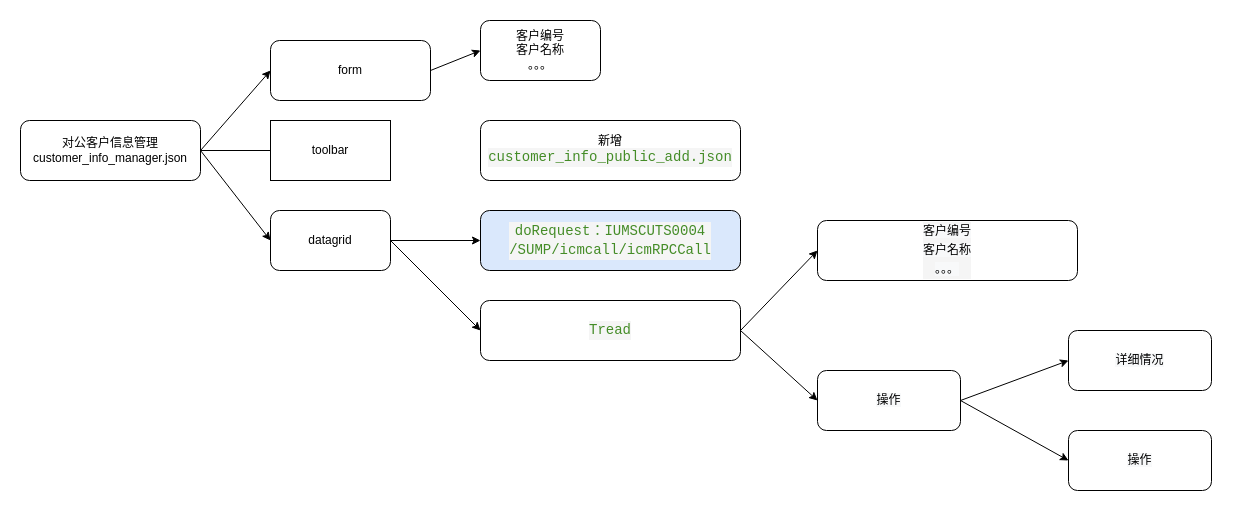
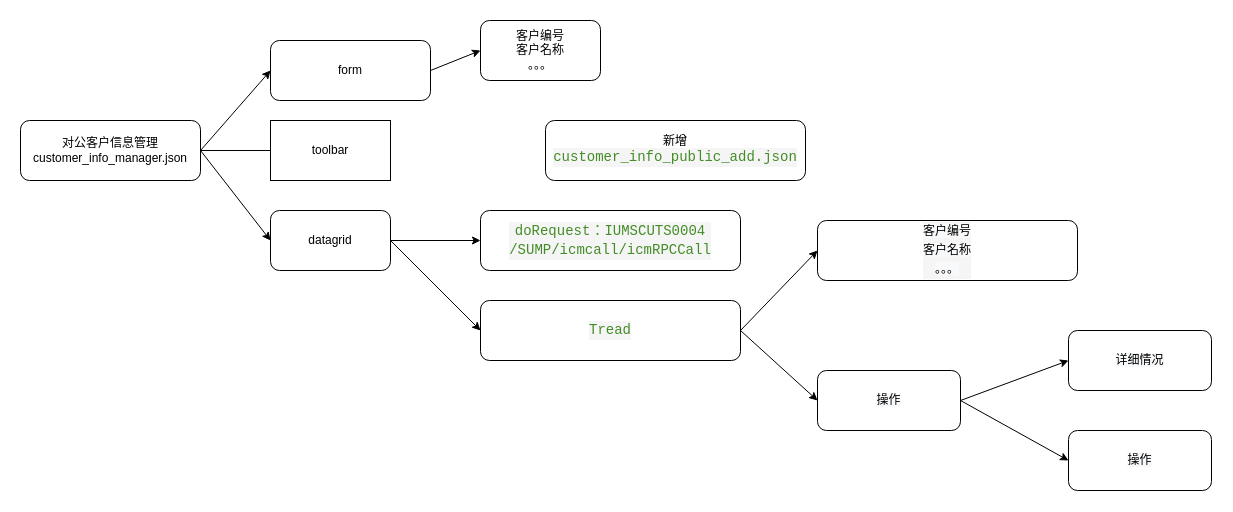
(611, 151) -> (676, 151)
(611, 241) -> (611, 241)
